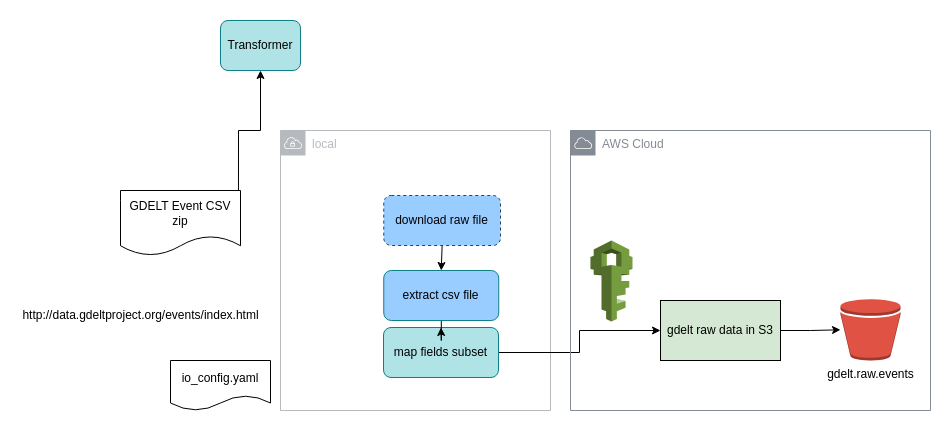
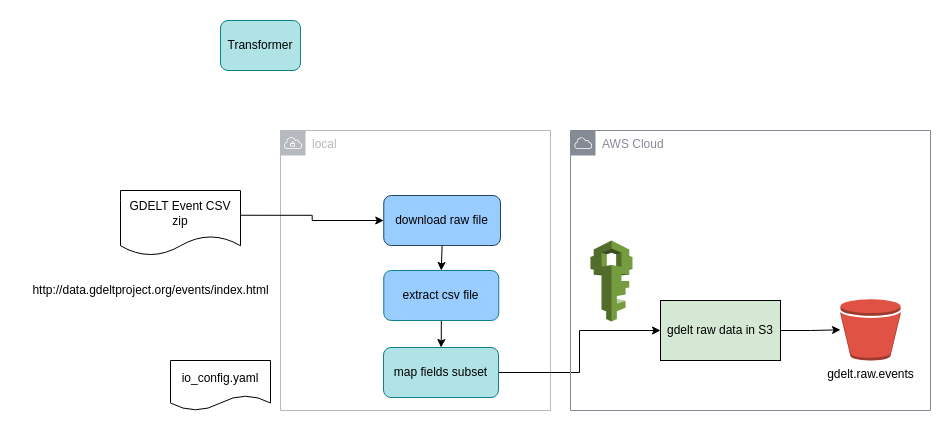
(246, 131) -> (311, 215)
(442, 221) -> (442, 221)
(141, 316) -> (151, 291)
(441, 353) -> (441, 373)
